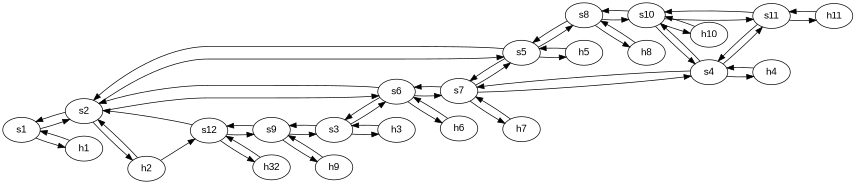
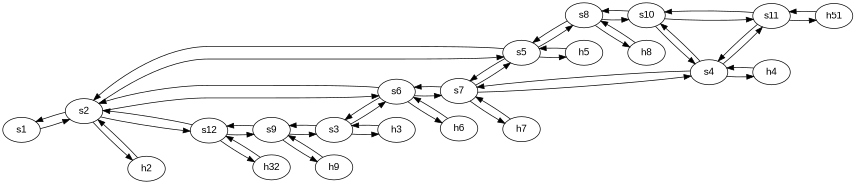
(834, 16) -> (834, 16)
(709, 35) -> none
(84, 149) -> none
(175, 151) -> (142, 125)
